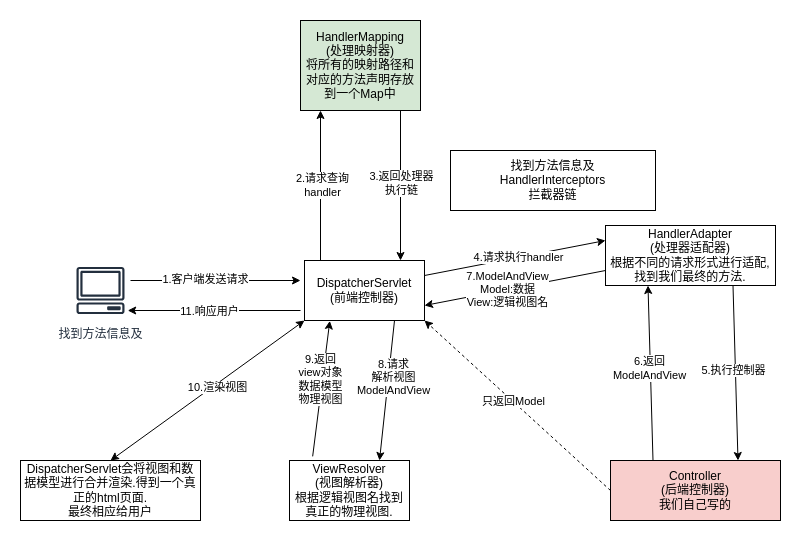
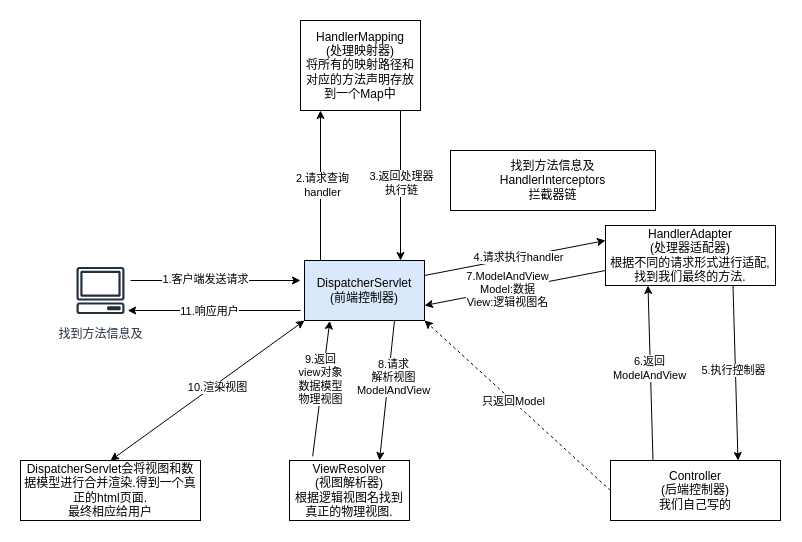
(361, 66) -> (361, 66)
(365, 291) -> (365, 291)
(696, 491) -> (696, 491)
